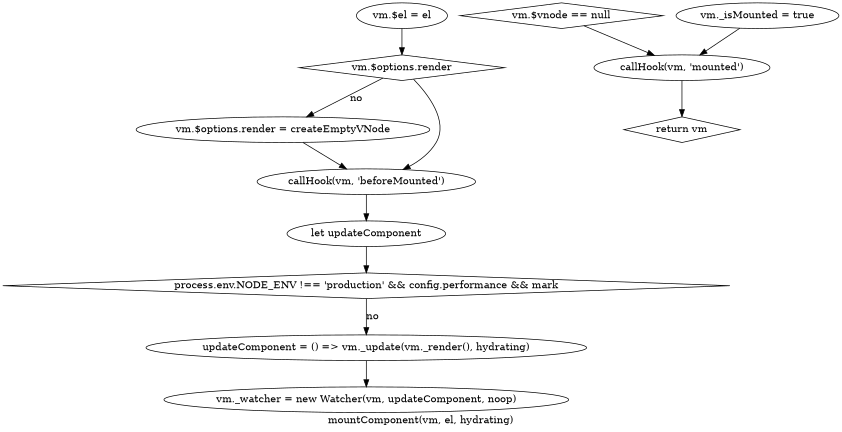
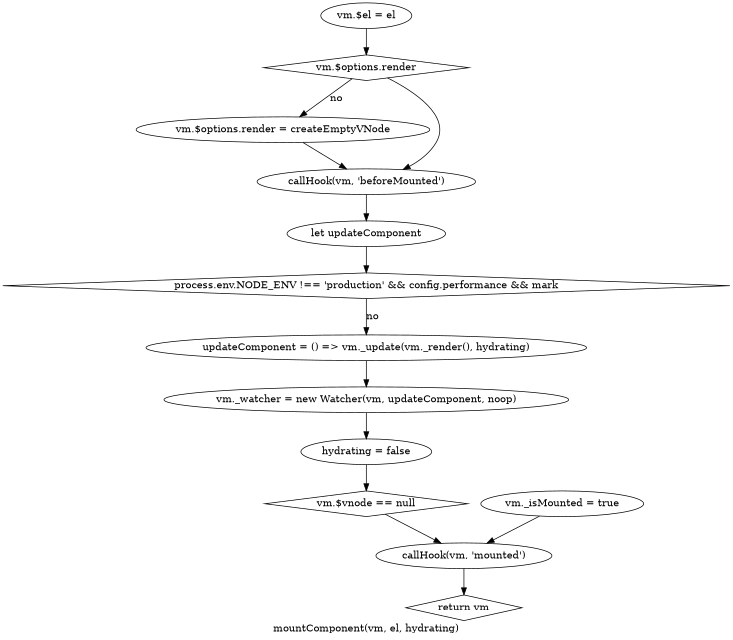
none -> (366, 452)
